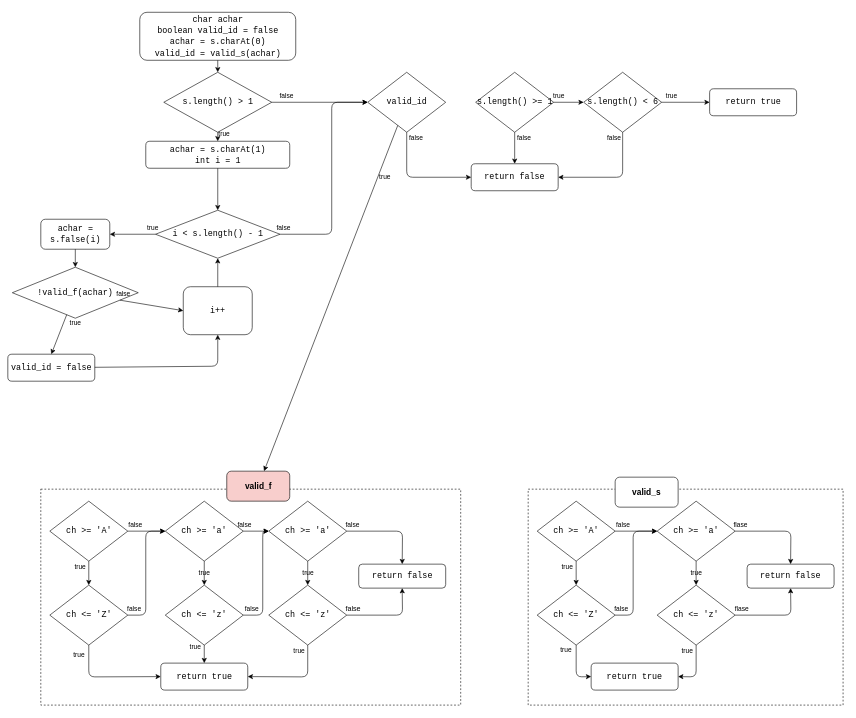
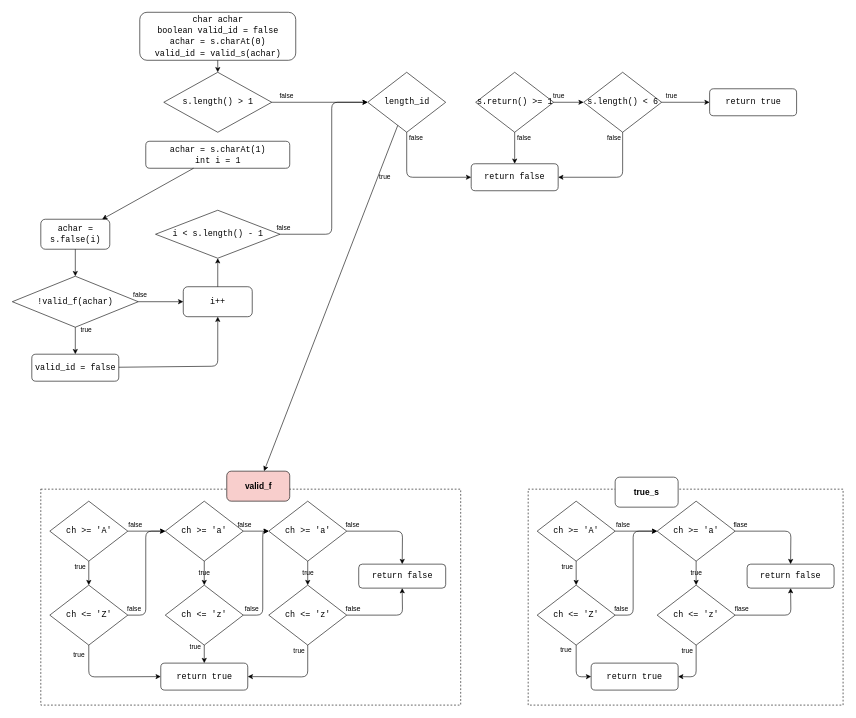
(407, 102) -> (407, 102)
(515, 102) -> (515, 102)
(218, 135) -> none
(218, 204) -> (150, 193)
(115, 234) -> none
(75, 293) -> (75, 302)
(218, 311) -> (218, 302)
(51, 368) -> (75, 368)
(647, 492) -> (647, 492)
